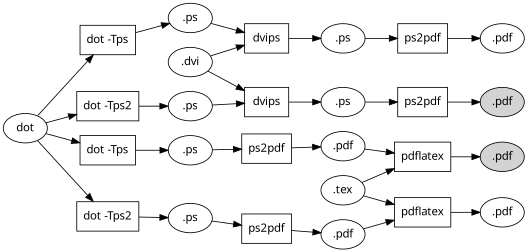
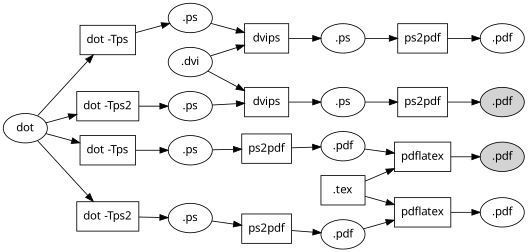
(343, 190) -> (343, 190)
